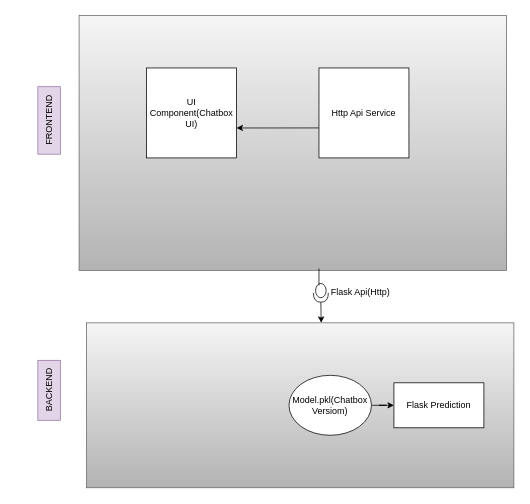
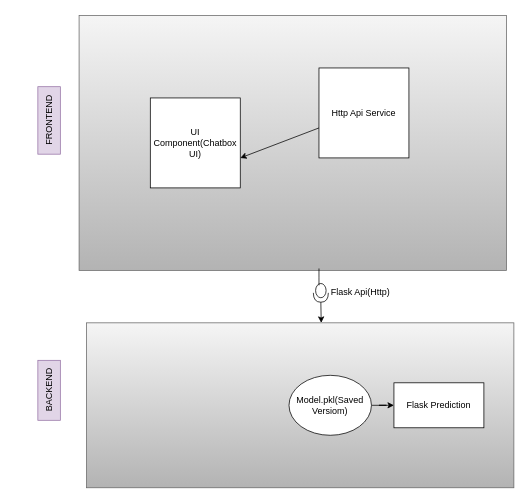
(192, 113) -> (195, 143)
(330, 405) -> (330, 405)
